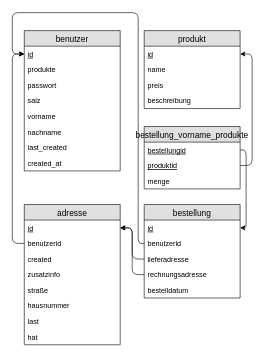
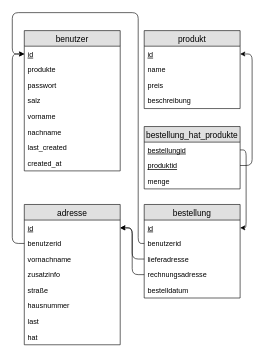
(192, 135) -> (192, 135)
(42, 259) -> (50, 259)
